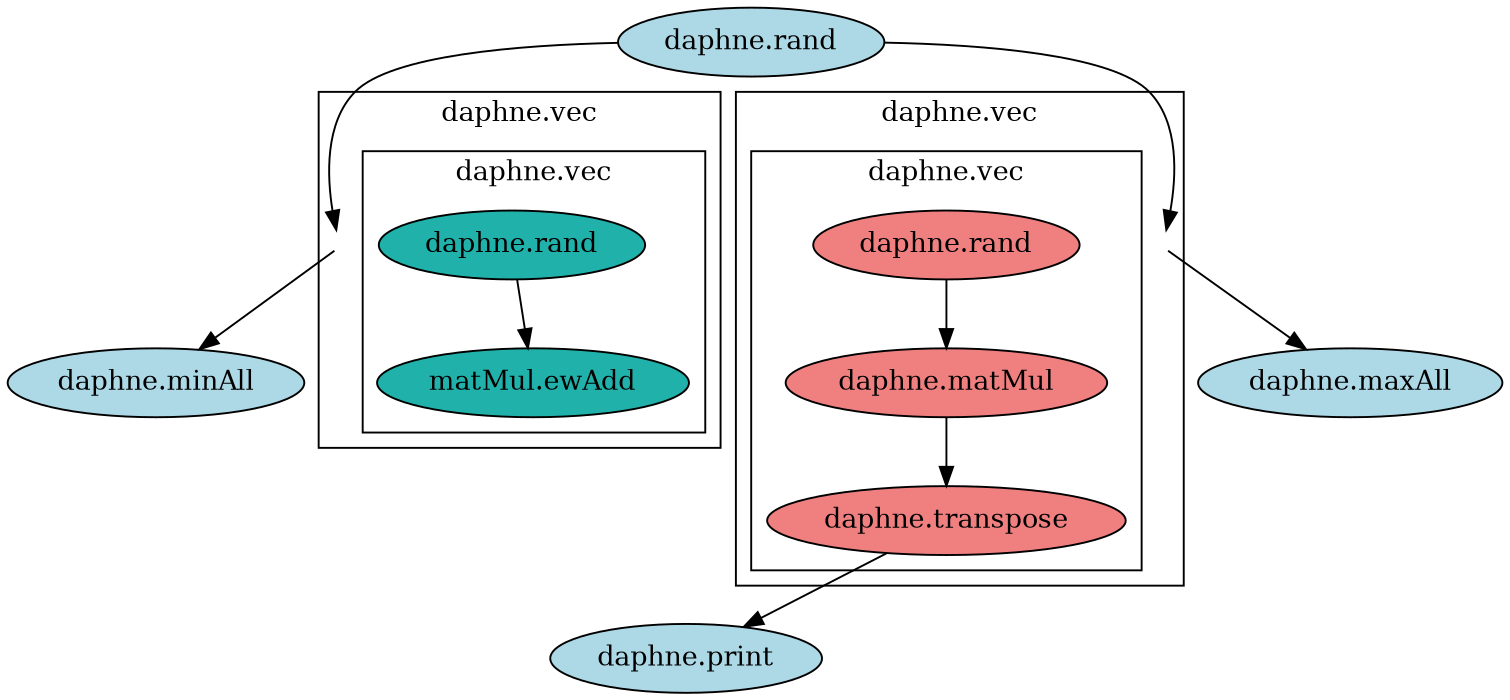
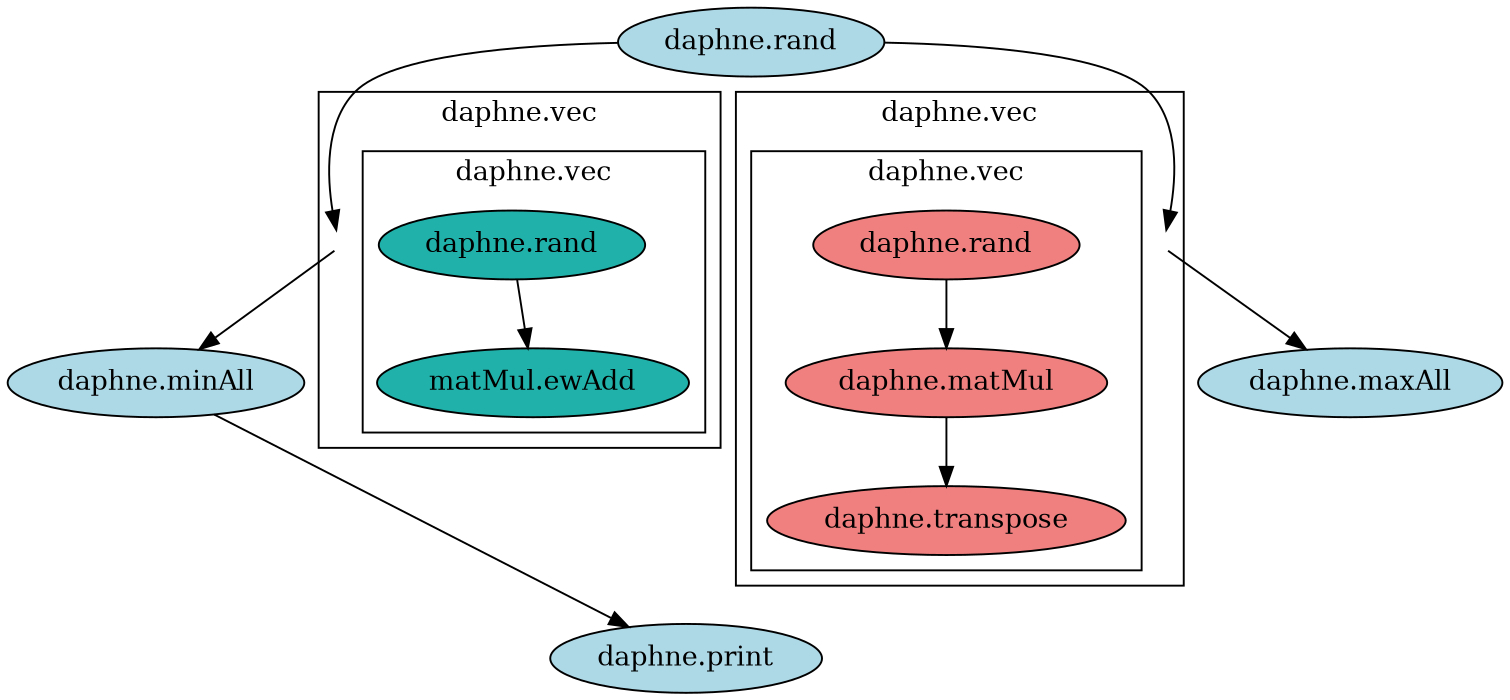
(799, 599) -> (413, 516)
